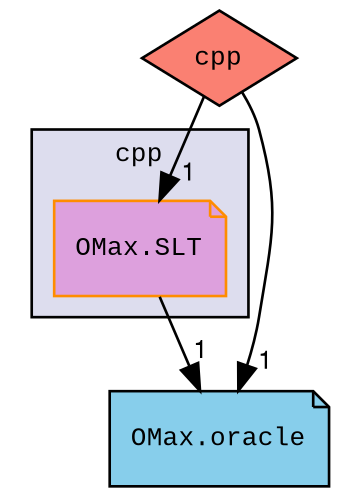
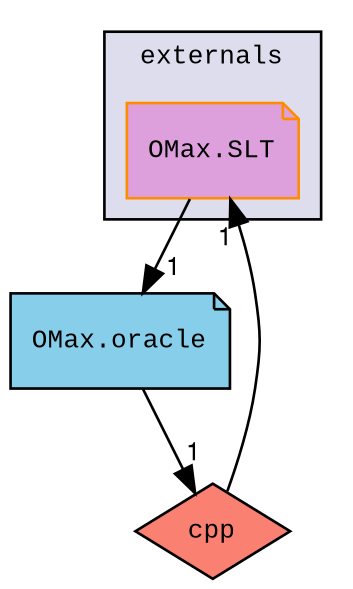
(140, 155) -> (213, 57)
(272, 228) -> (163, 429)
